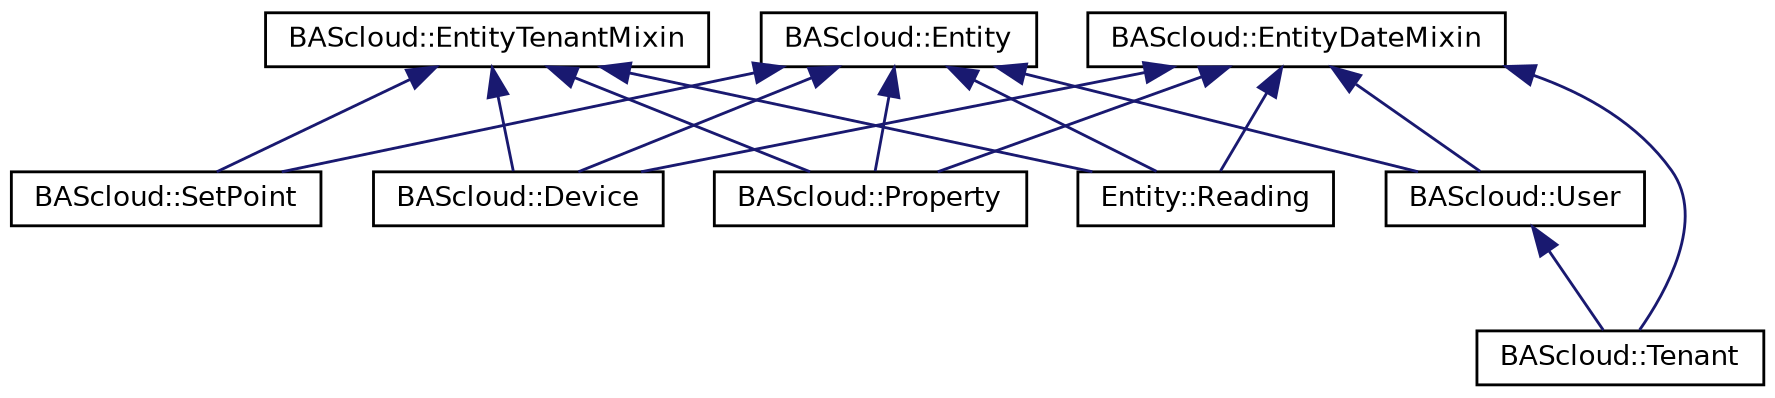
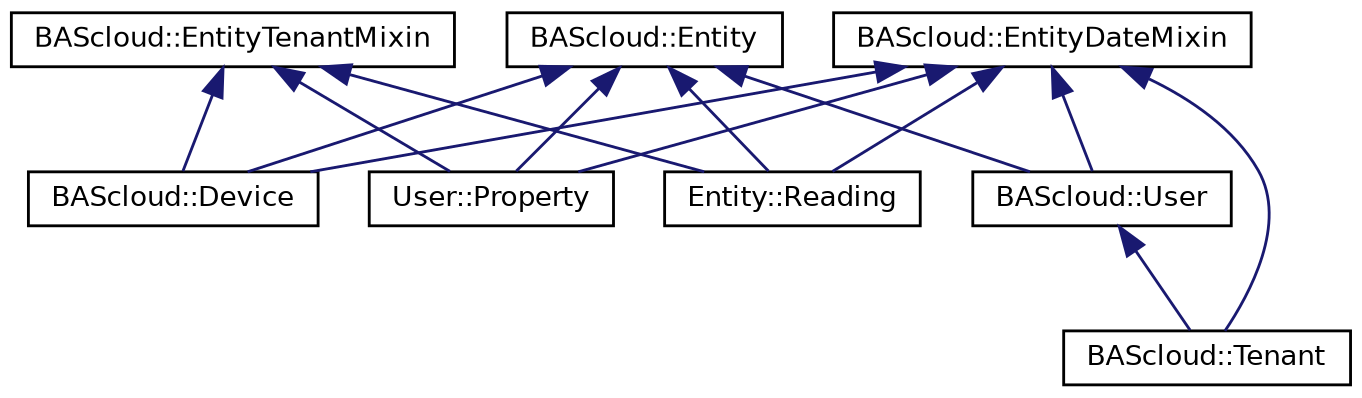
(166, 199) -> none
(871, 199) -> (491, 199)
